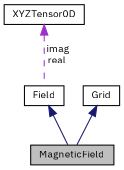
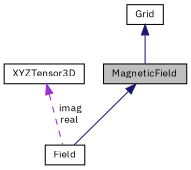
(44, 15) -> (44, 74)
(61, 130) -> (101, 118)
